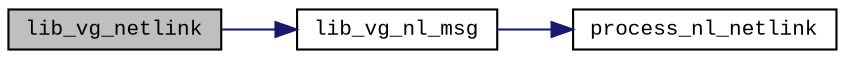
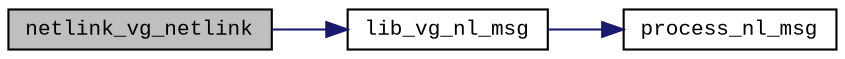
(115, 29) -> (140, 29)
(705, 29) -> (730, 29)
